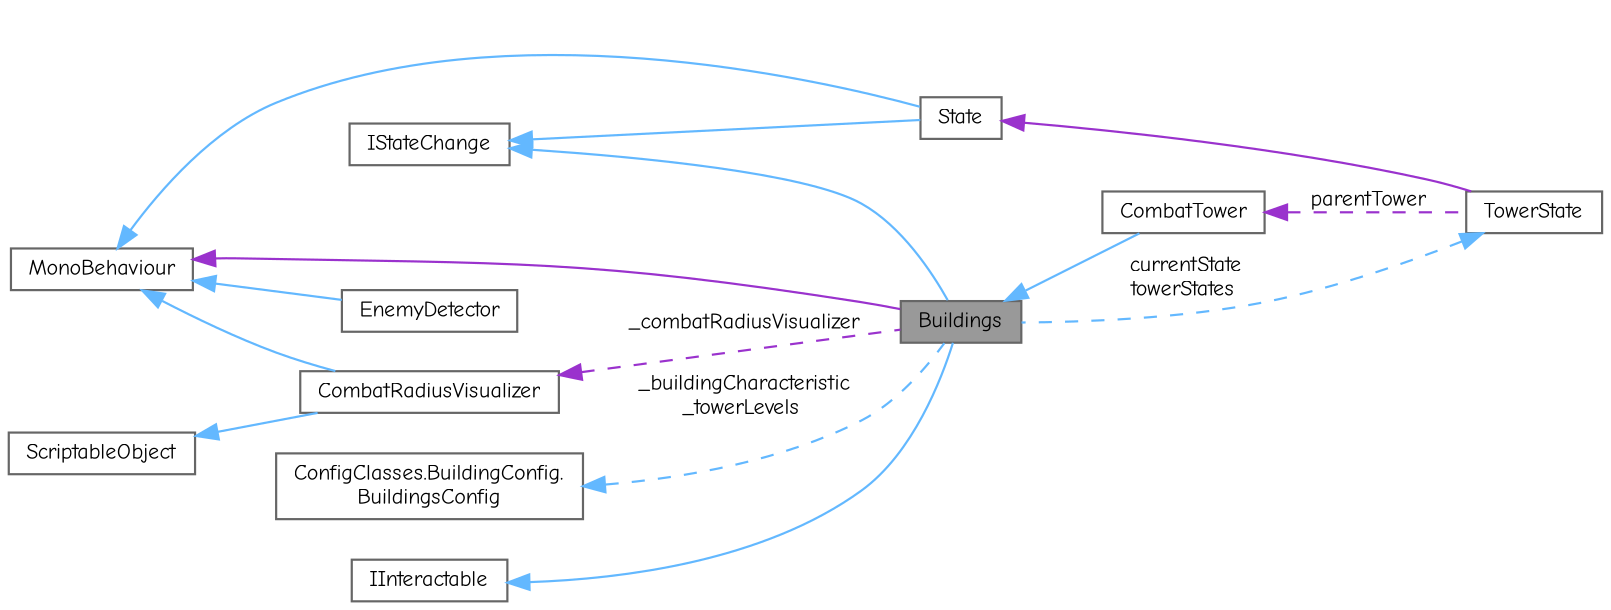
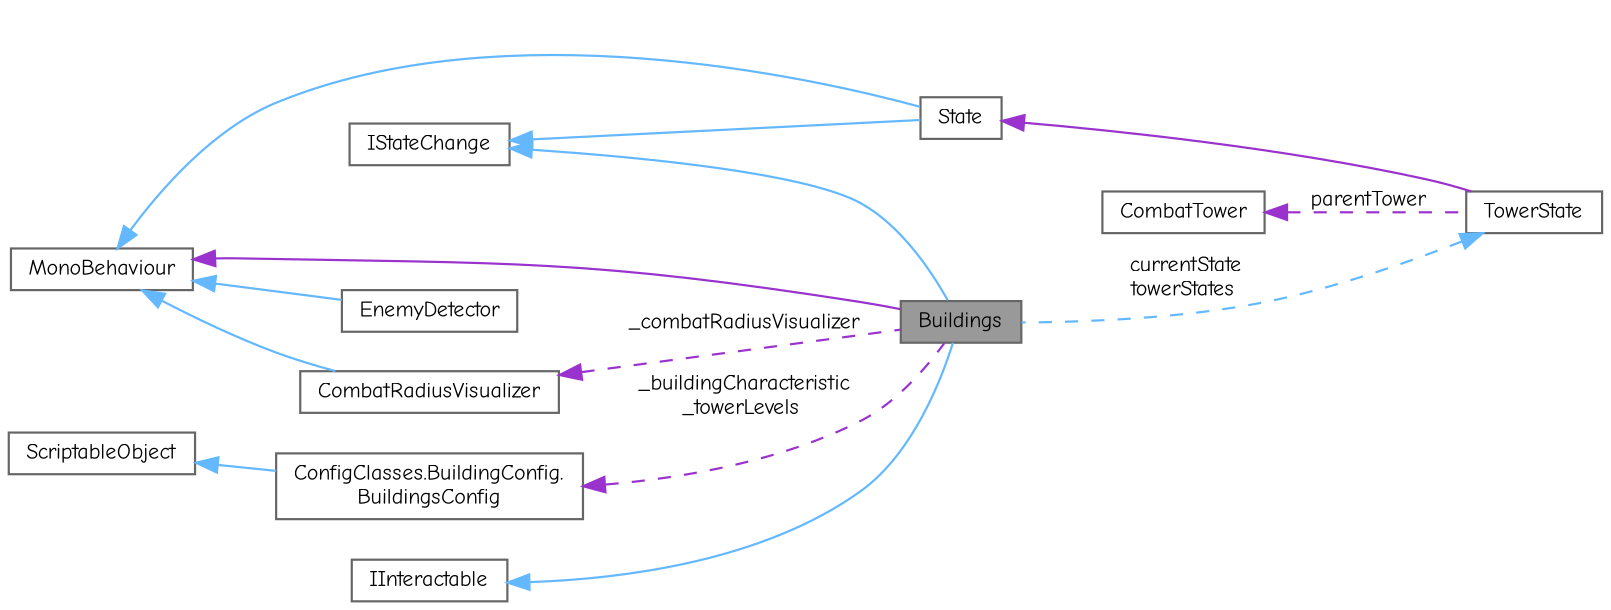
(1082, 262) -> none
(268, 422) -> (247, 468)
(792, 449) -> (792, 449)
